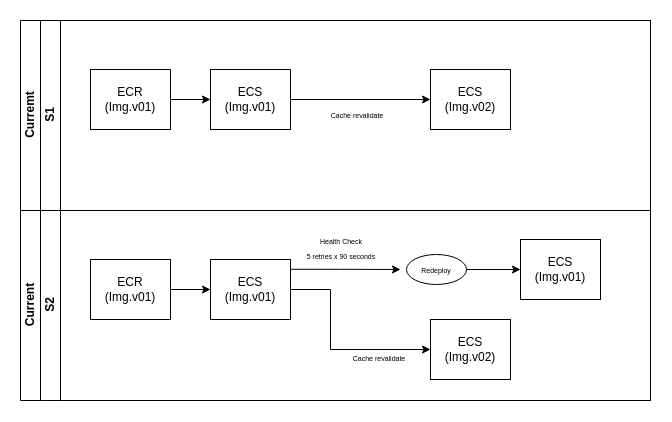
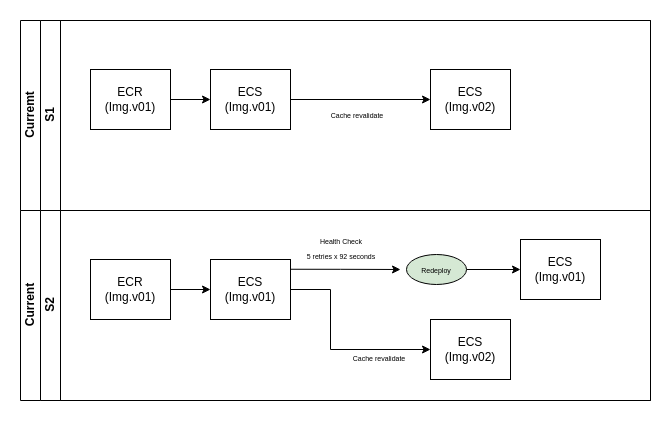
(342, 248) -> (342, 248)
(437, 270) -> (437, 270)
